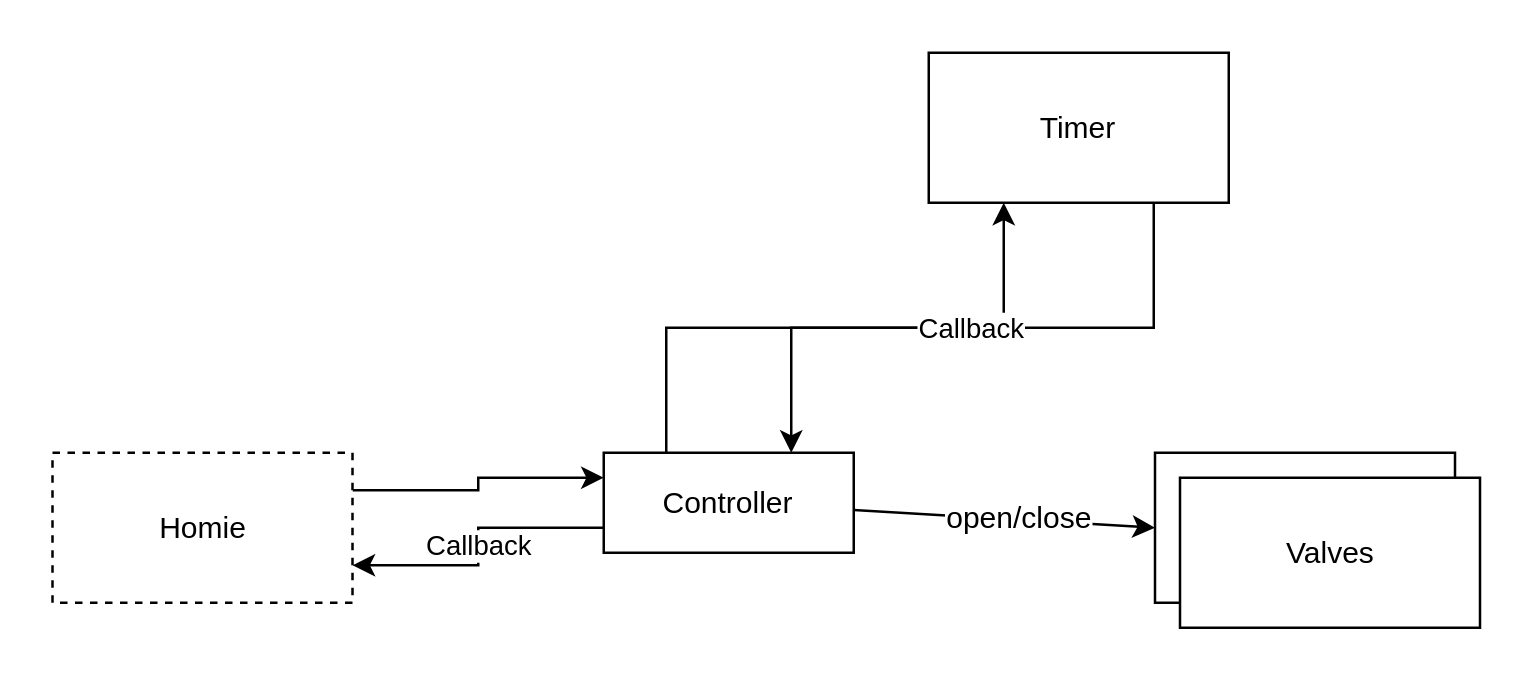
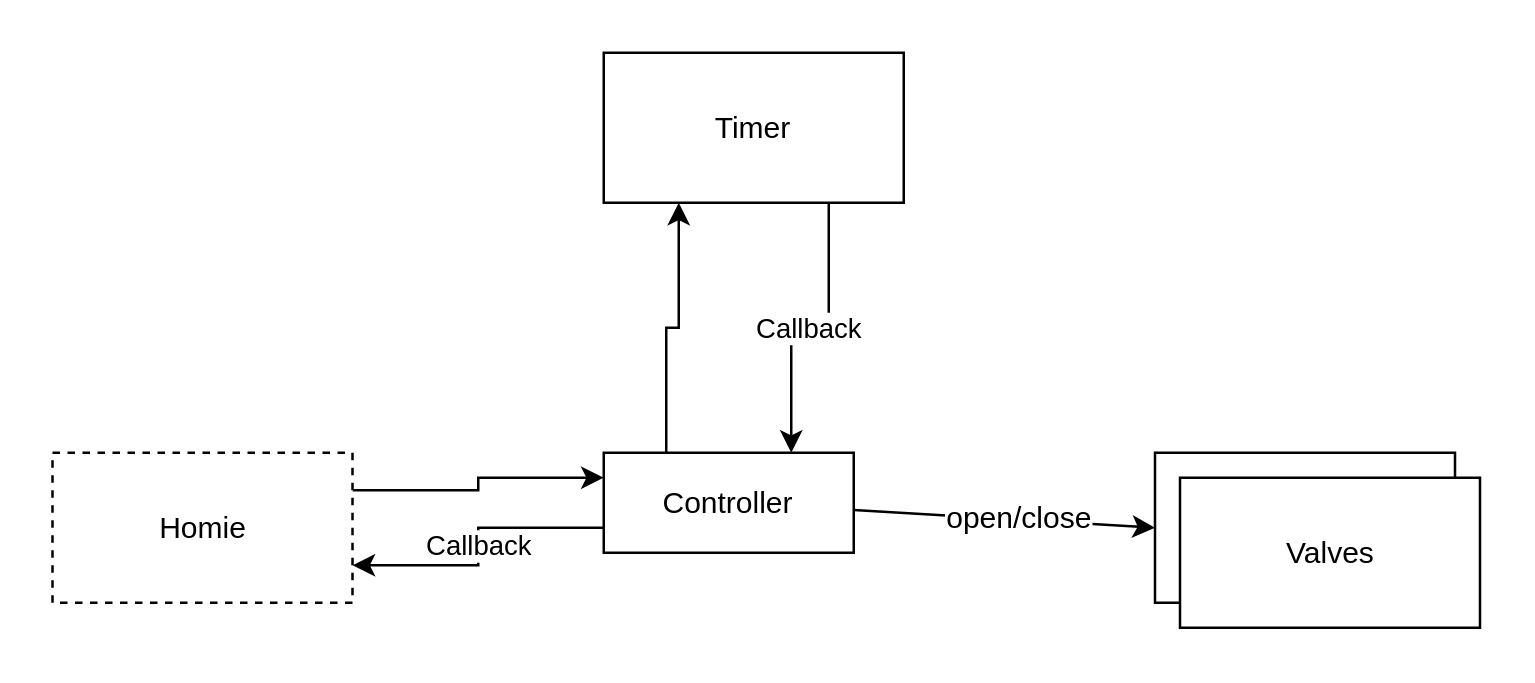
(1079, 128) -> (754, 128)
